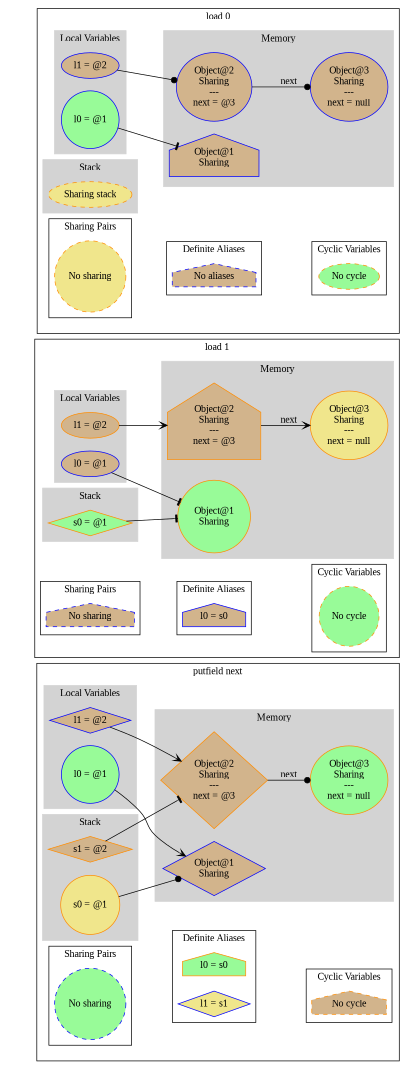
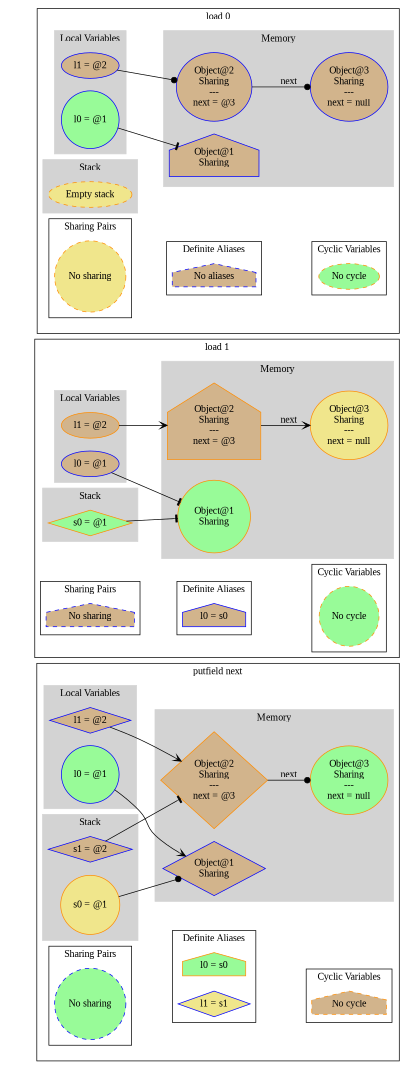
(90, 195) -> (90, 195)
(90, 849) -> (90, 849)
